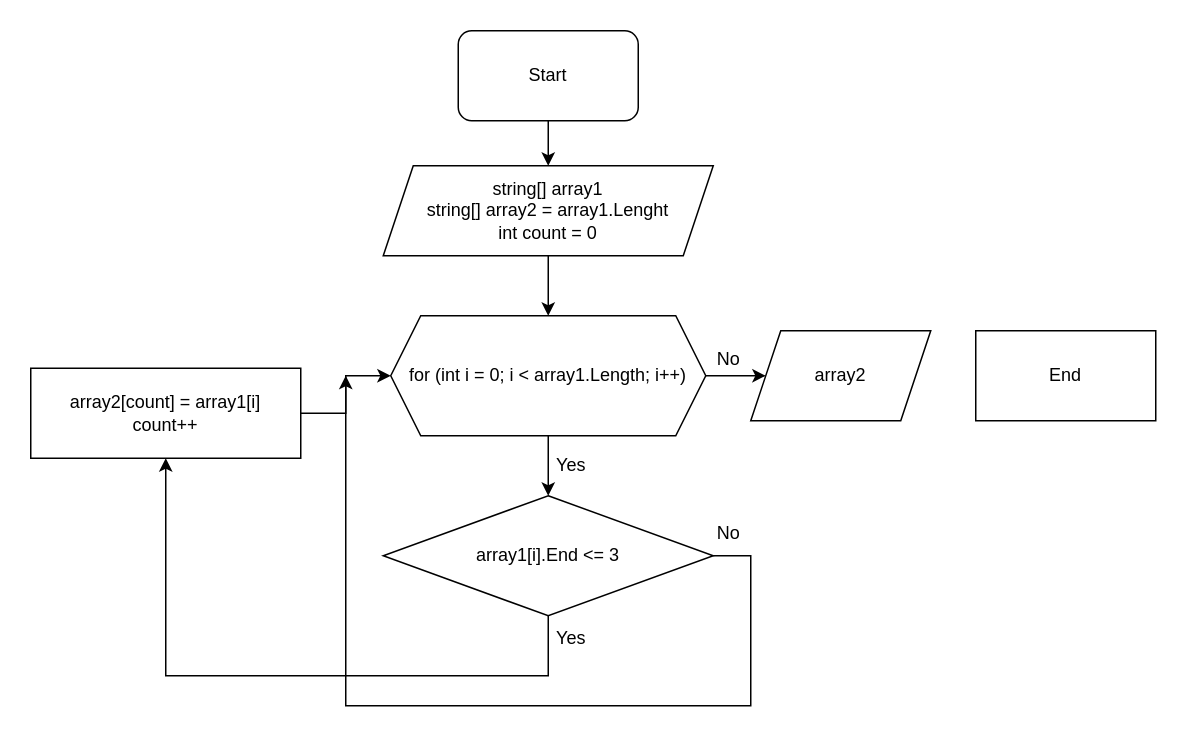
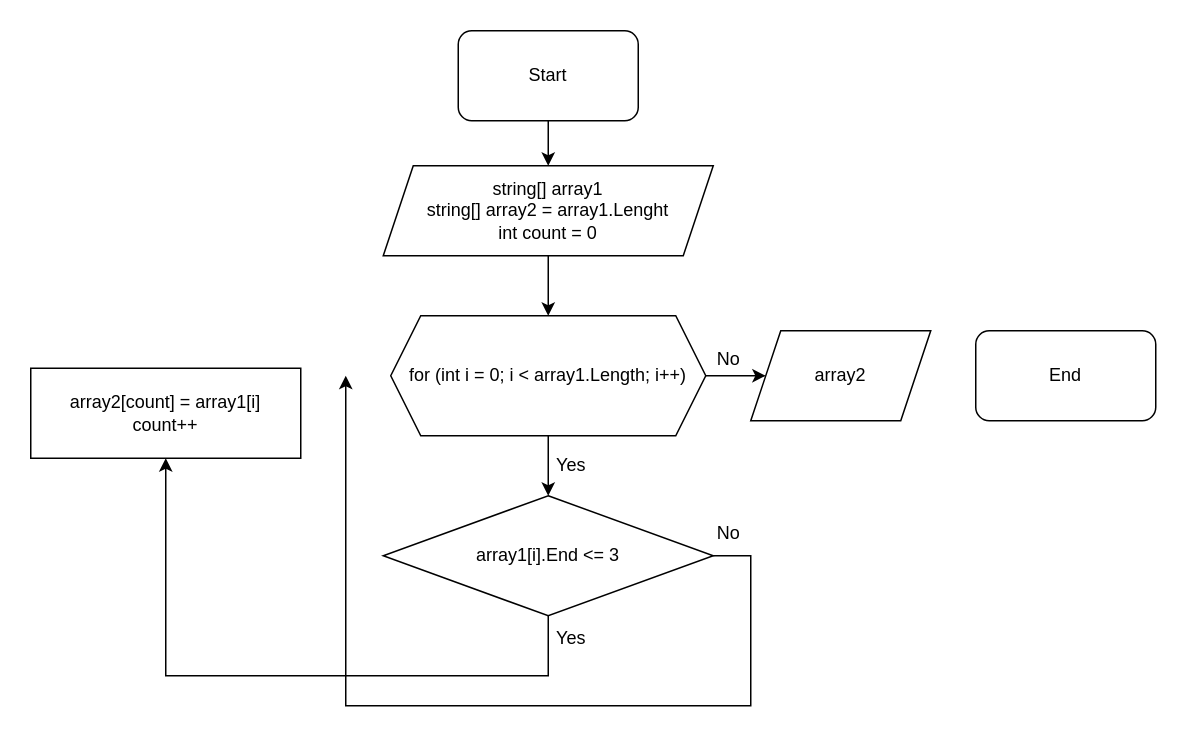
(1066, 376) -> (1066, 376)
(321, 413) -> none
